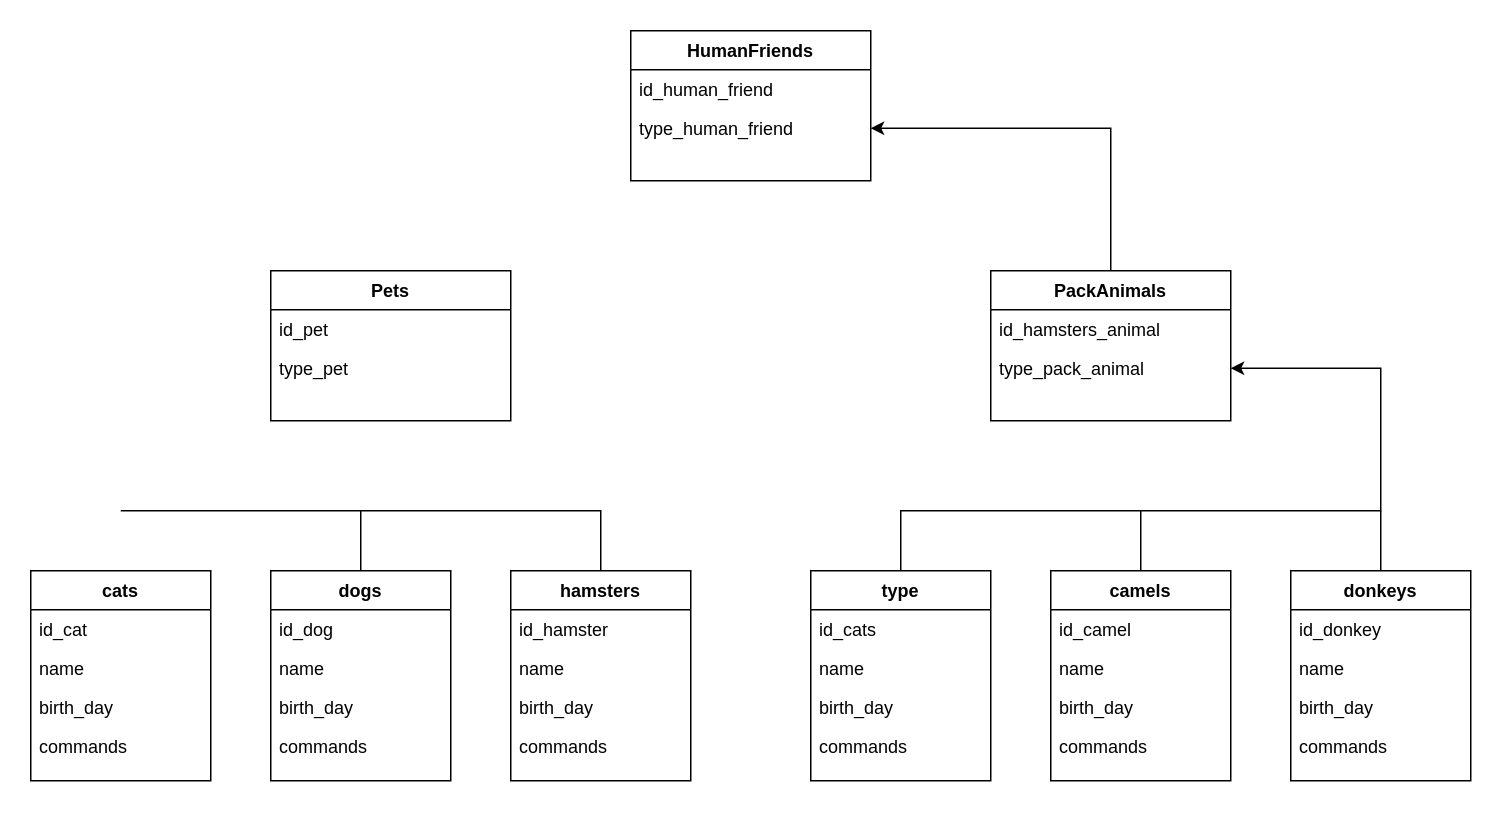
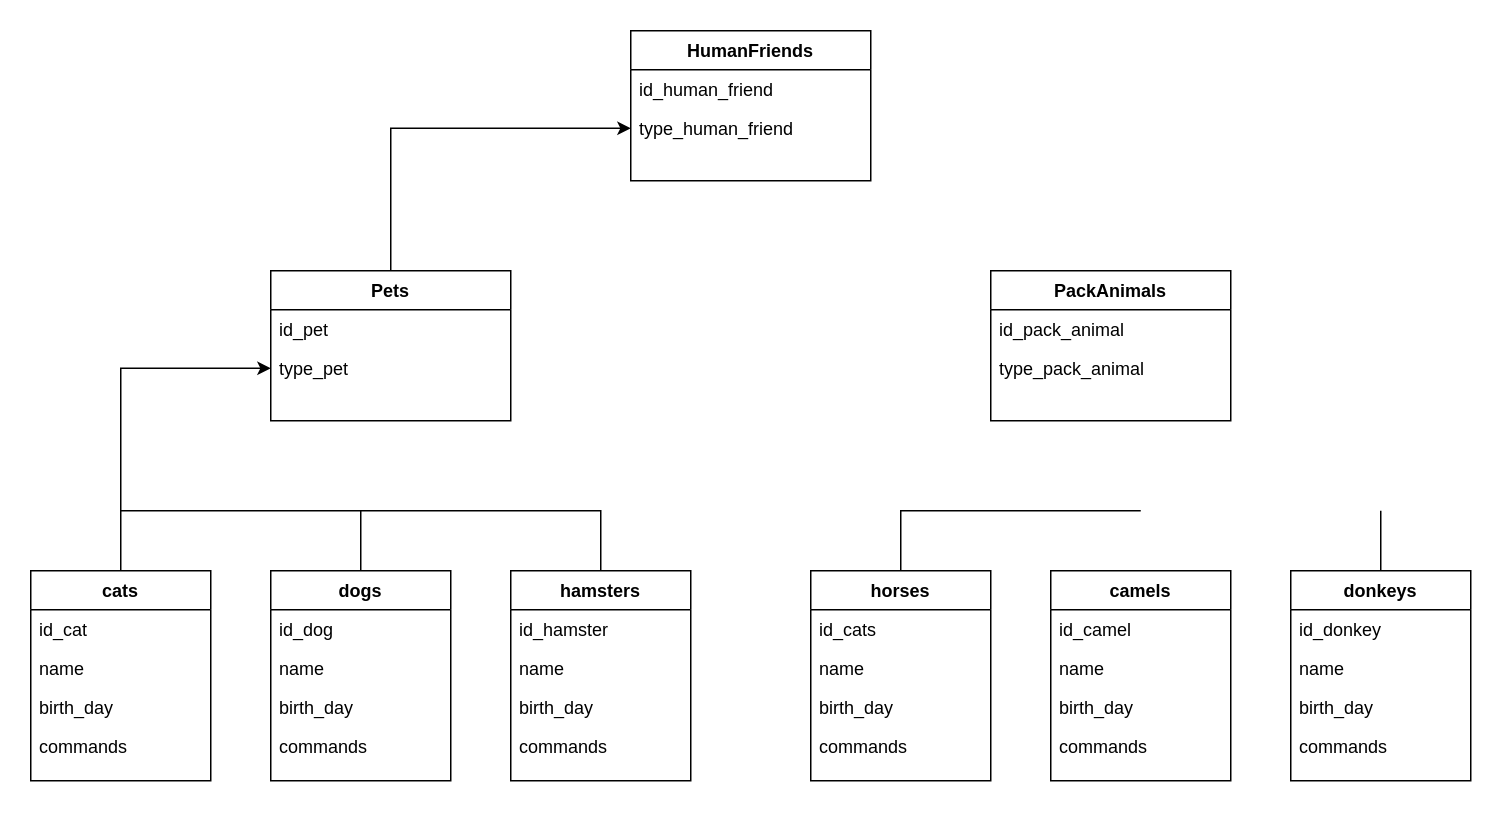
none -> (435, 128)
(1067, 128) -> none
(1083, 330) -> (1063, 330)
none -> (121, 399)
(1372, 511) -> none
(900, 591) -> (900, 591)
